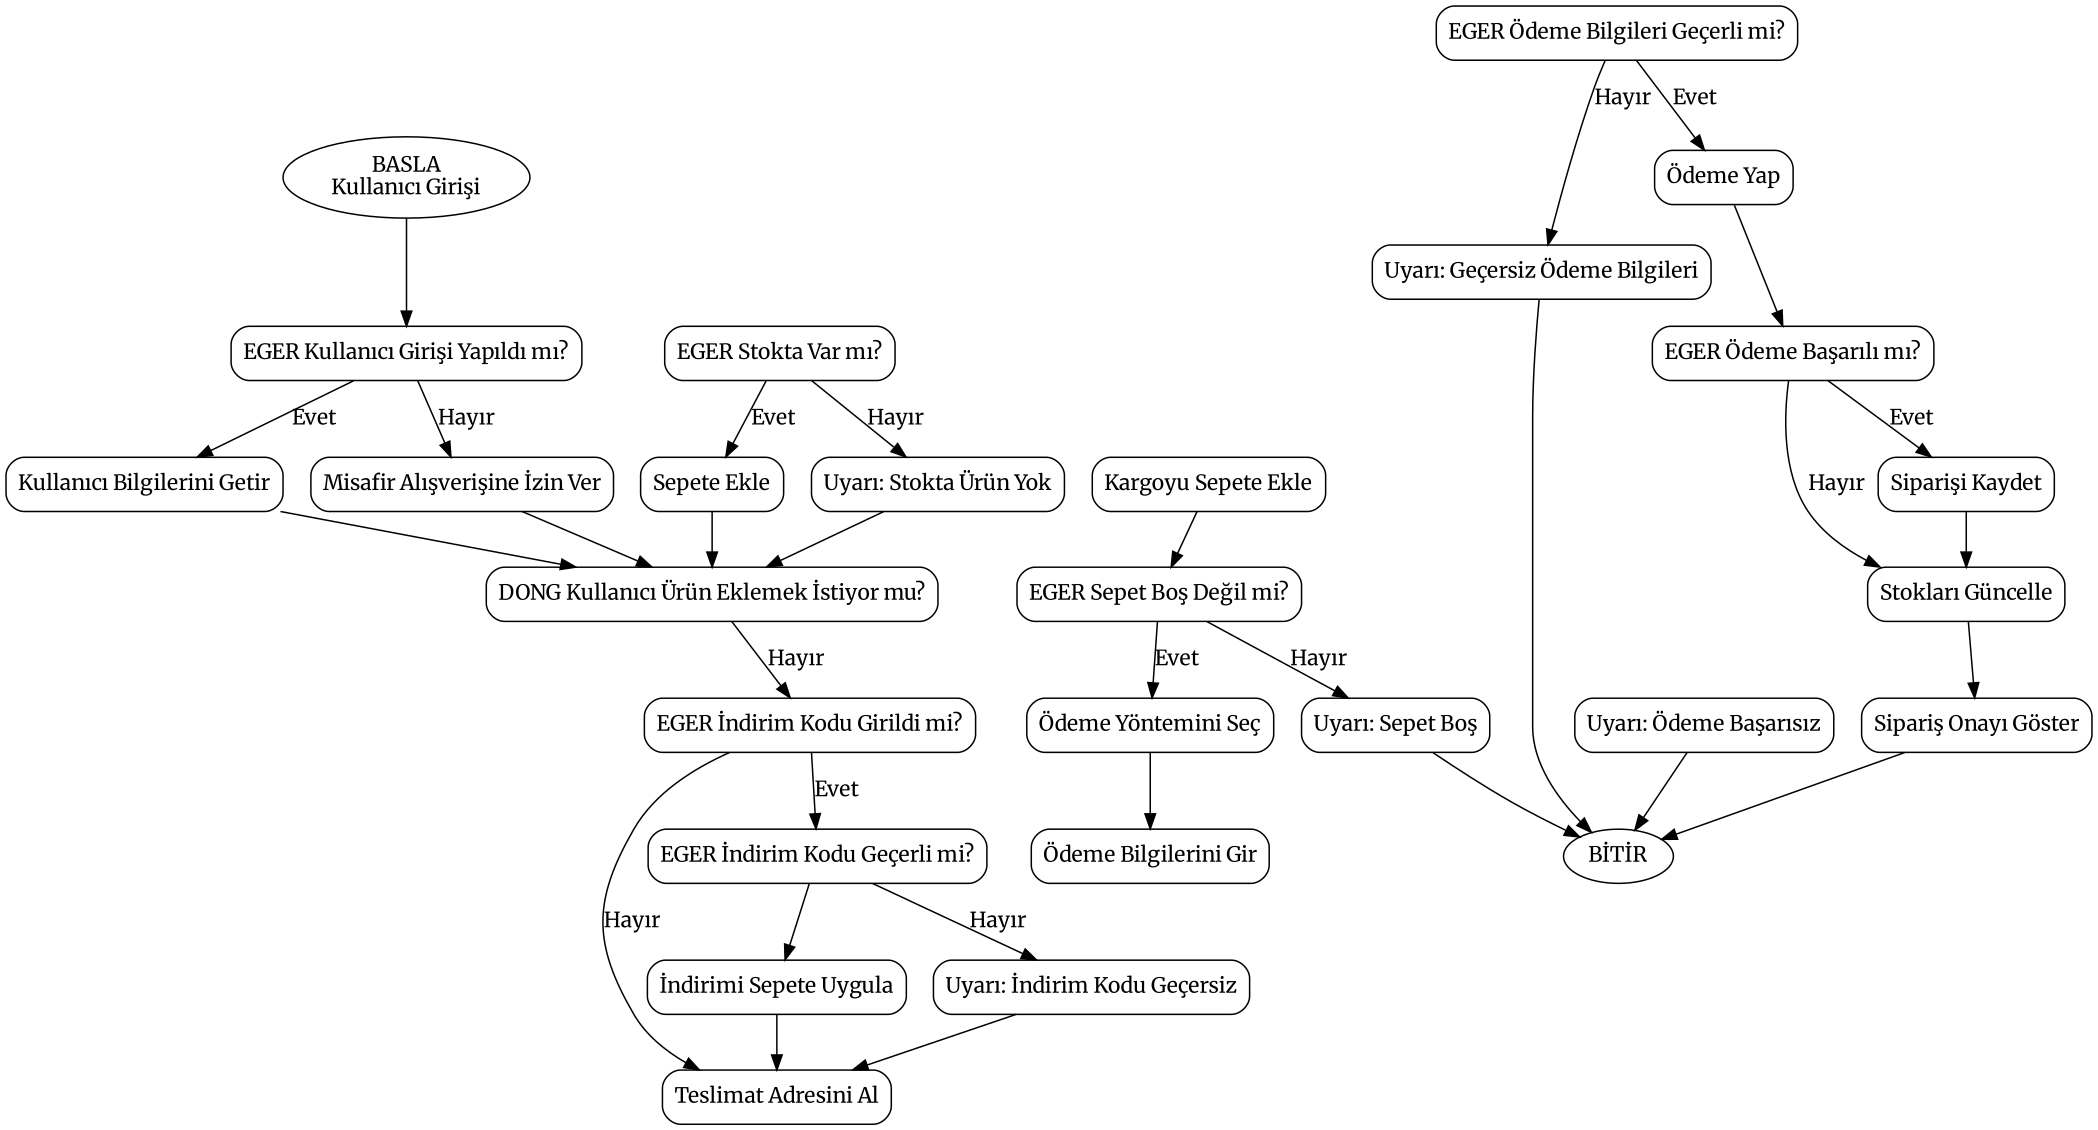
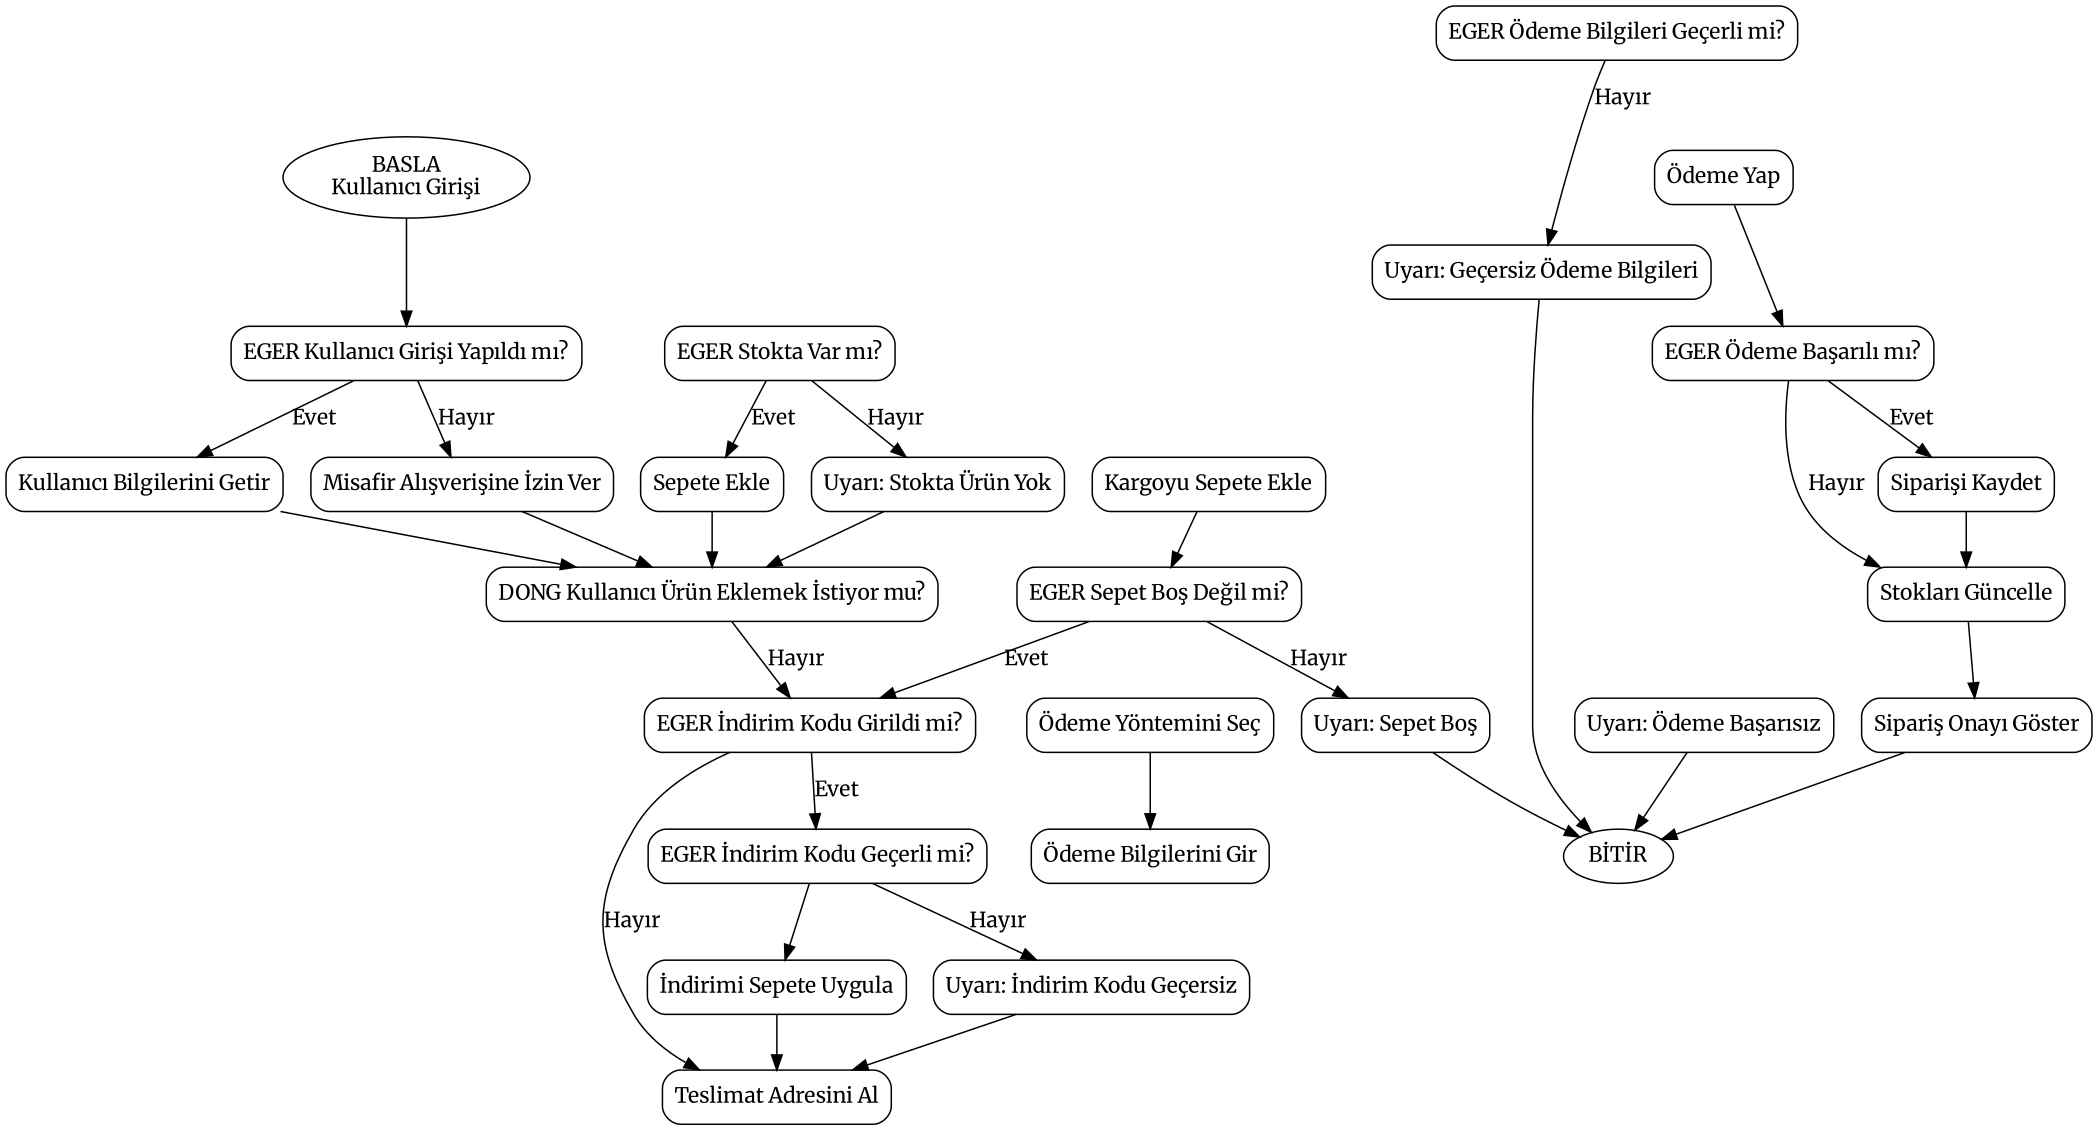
(1666, 99) -> none
(1155, 652) -> (992, 657)
